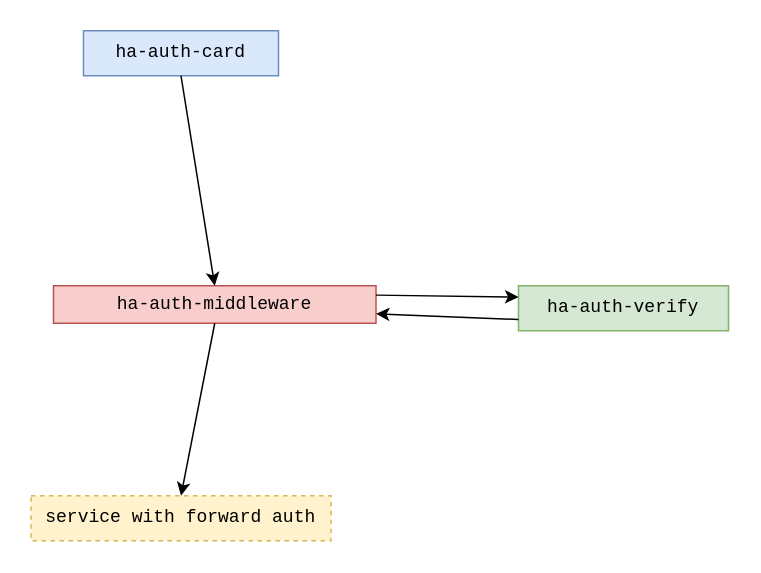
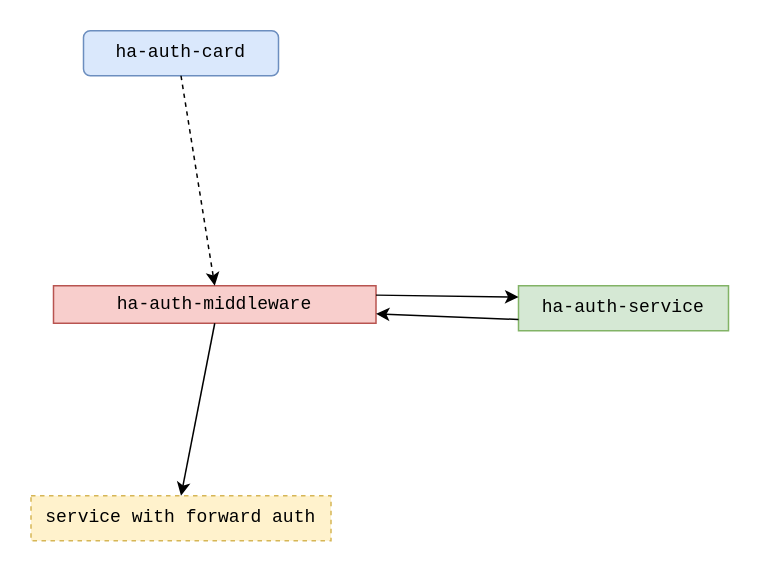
(181, 53) -> (181, 53)
(196, 174) -> (196, 174)
(623, 308) -> (623, 308)
